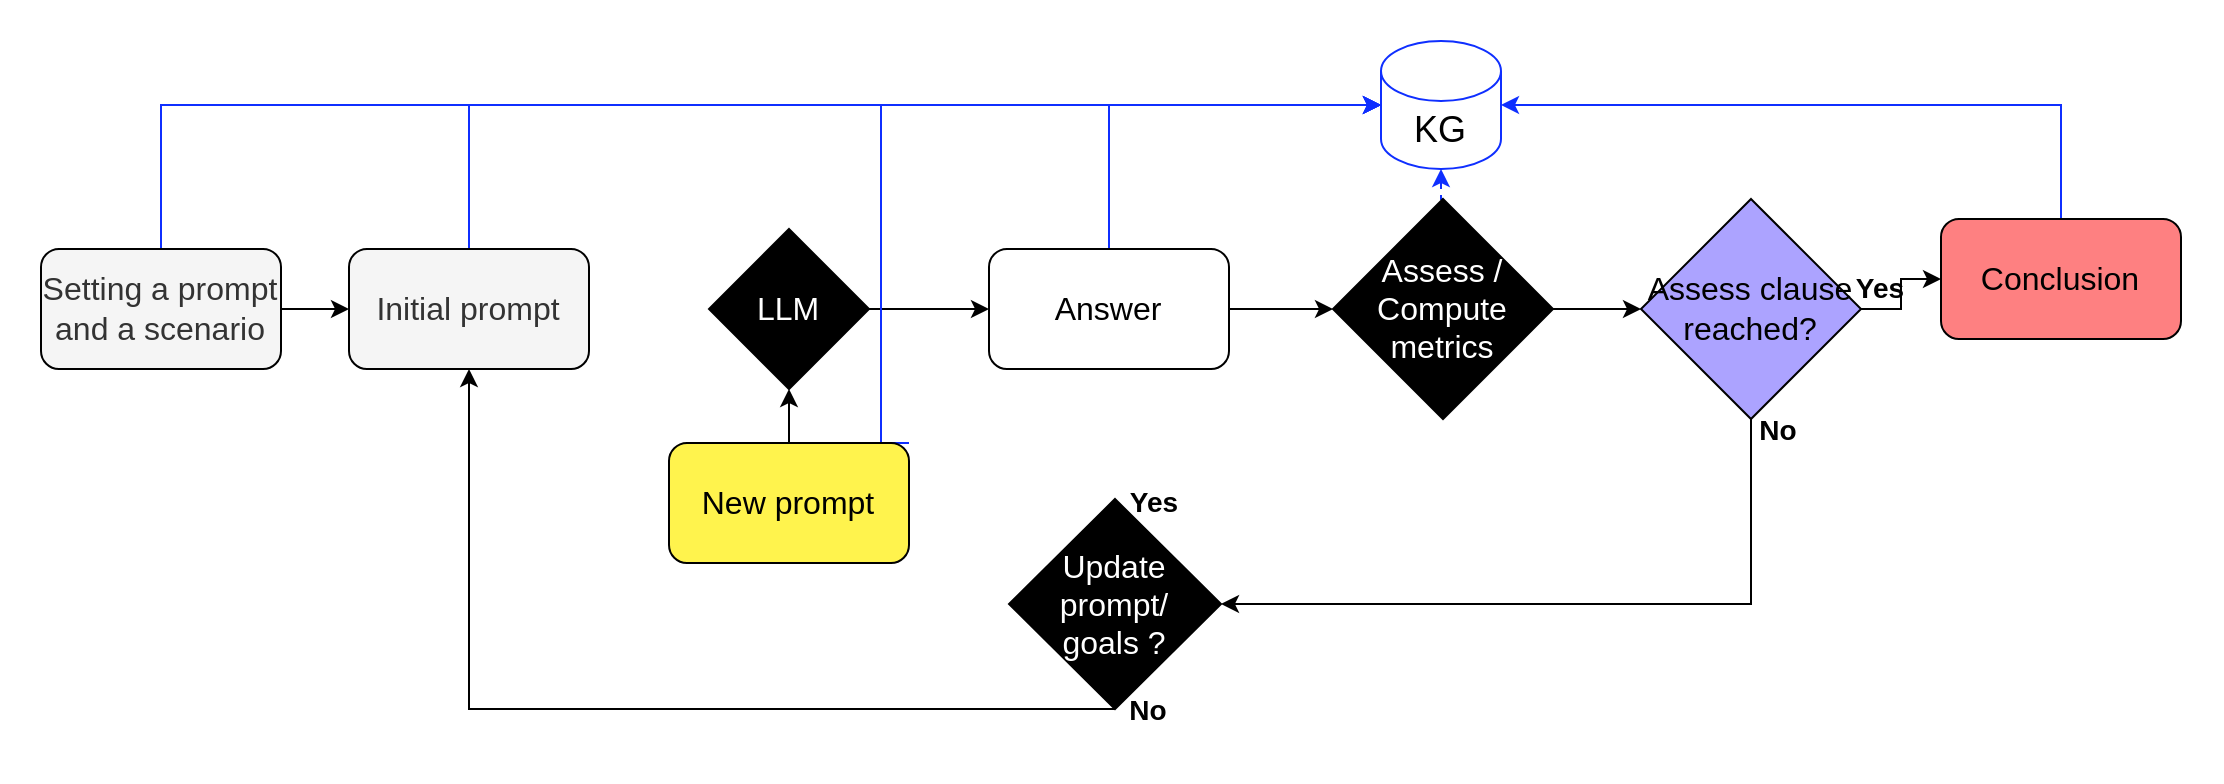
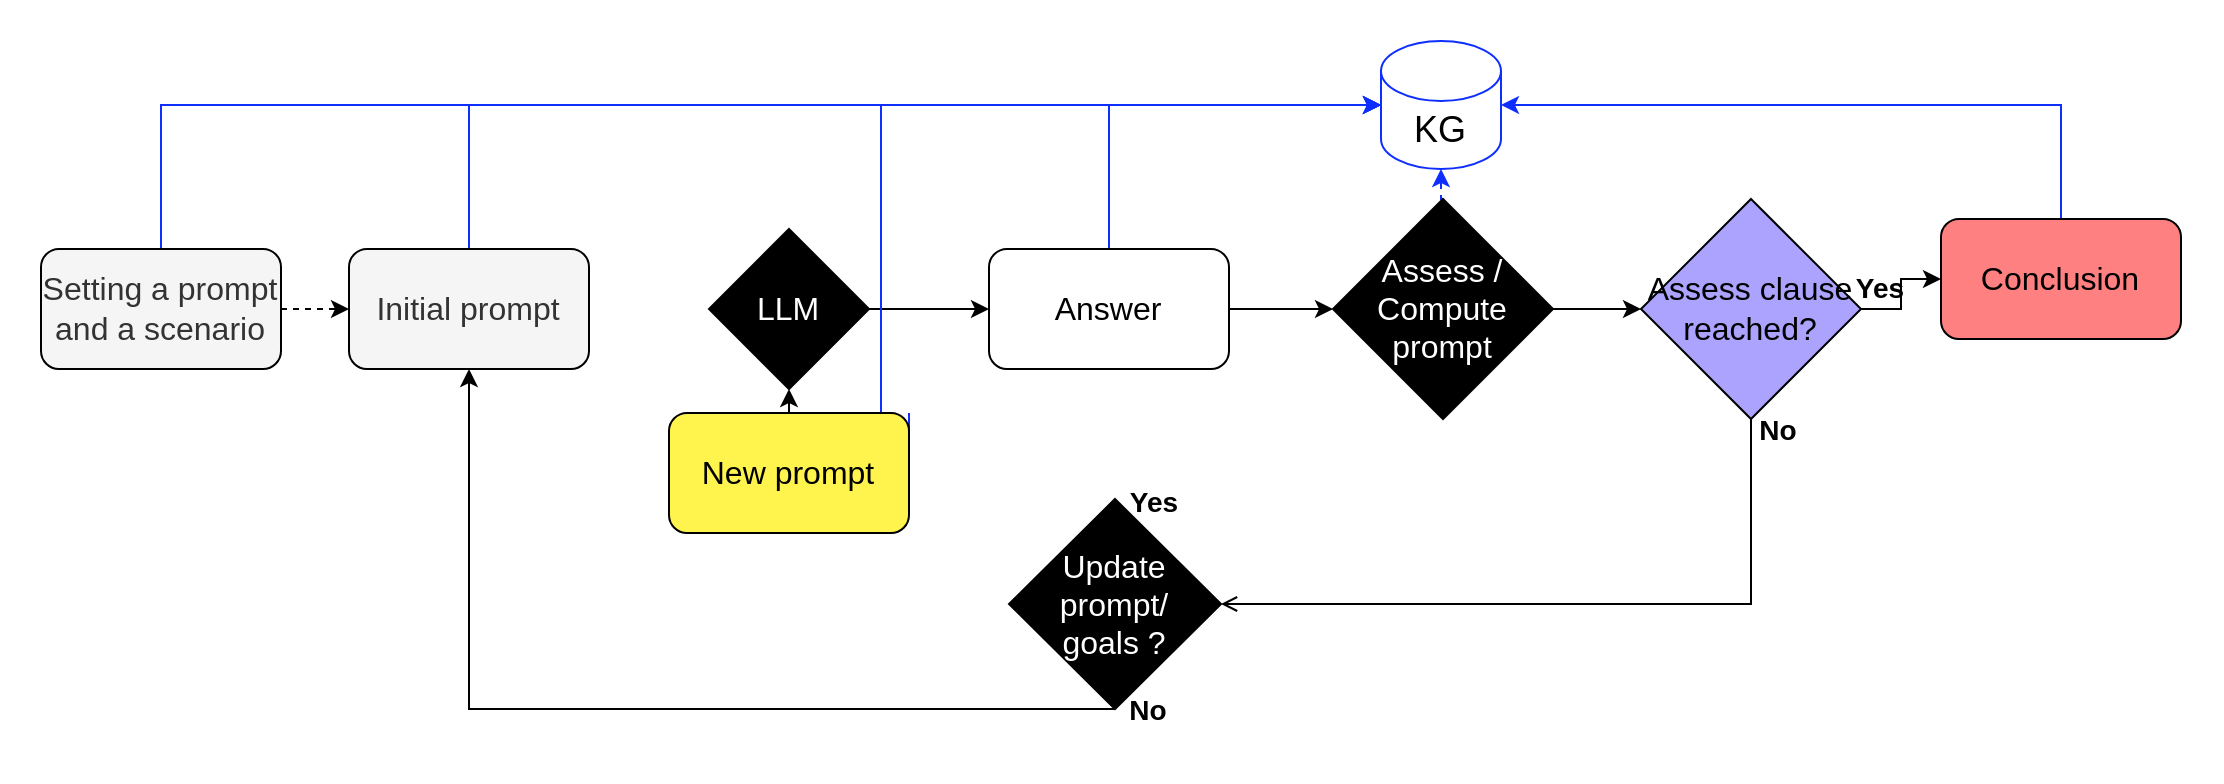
(306, 309) -> (306, 309)
(1443, 309) -> (1443, 309)
(789, 503) -> (789, 473)
(1236, 604) -> (1232, 604)
